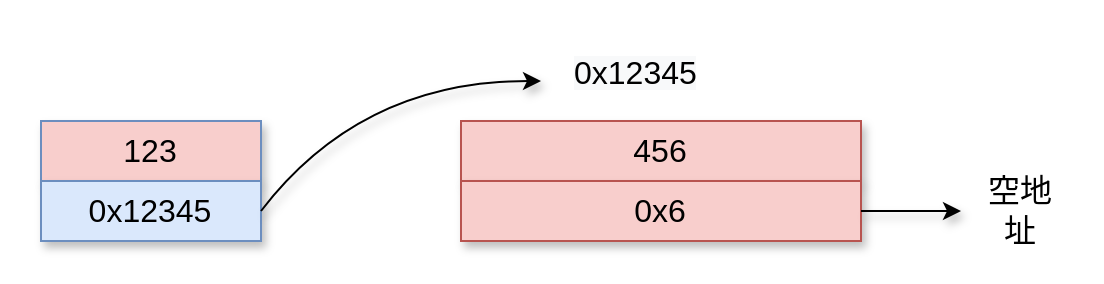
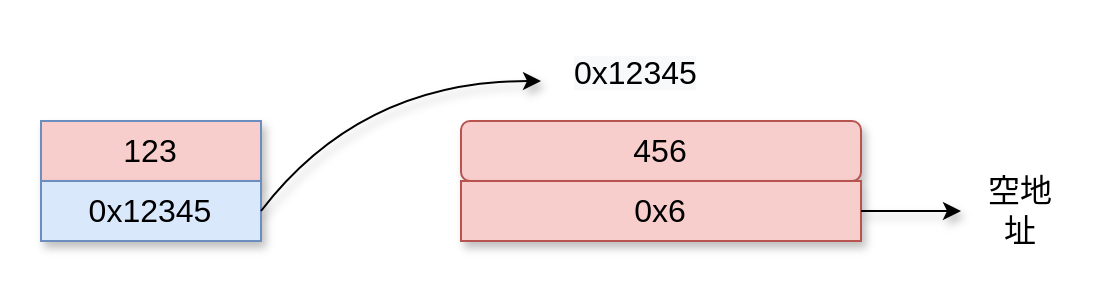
(661, 151) -> (661, 151)
